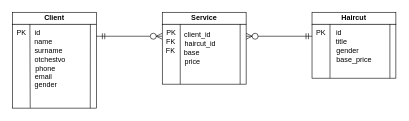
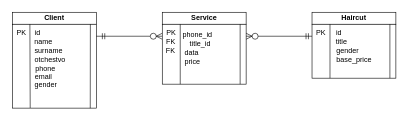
(198, 35) -> (198, 35)
(200, 44) -> (200, 44)
(192, 53) -> (192, 53)
